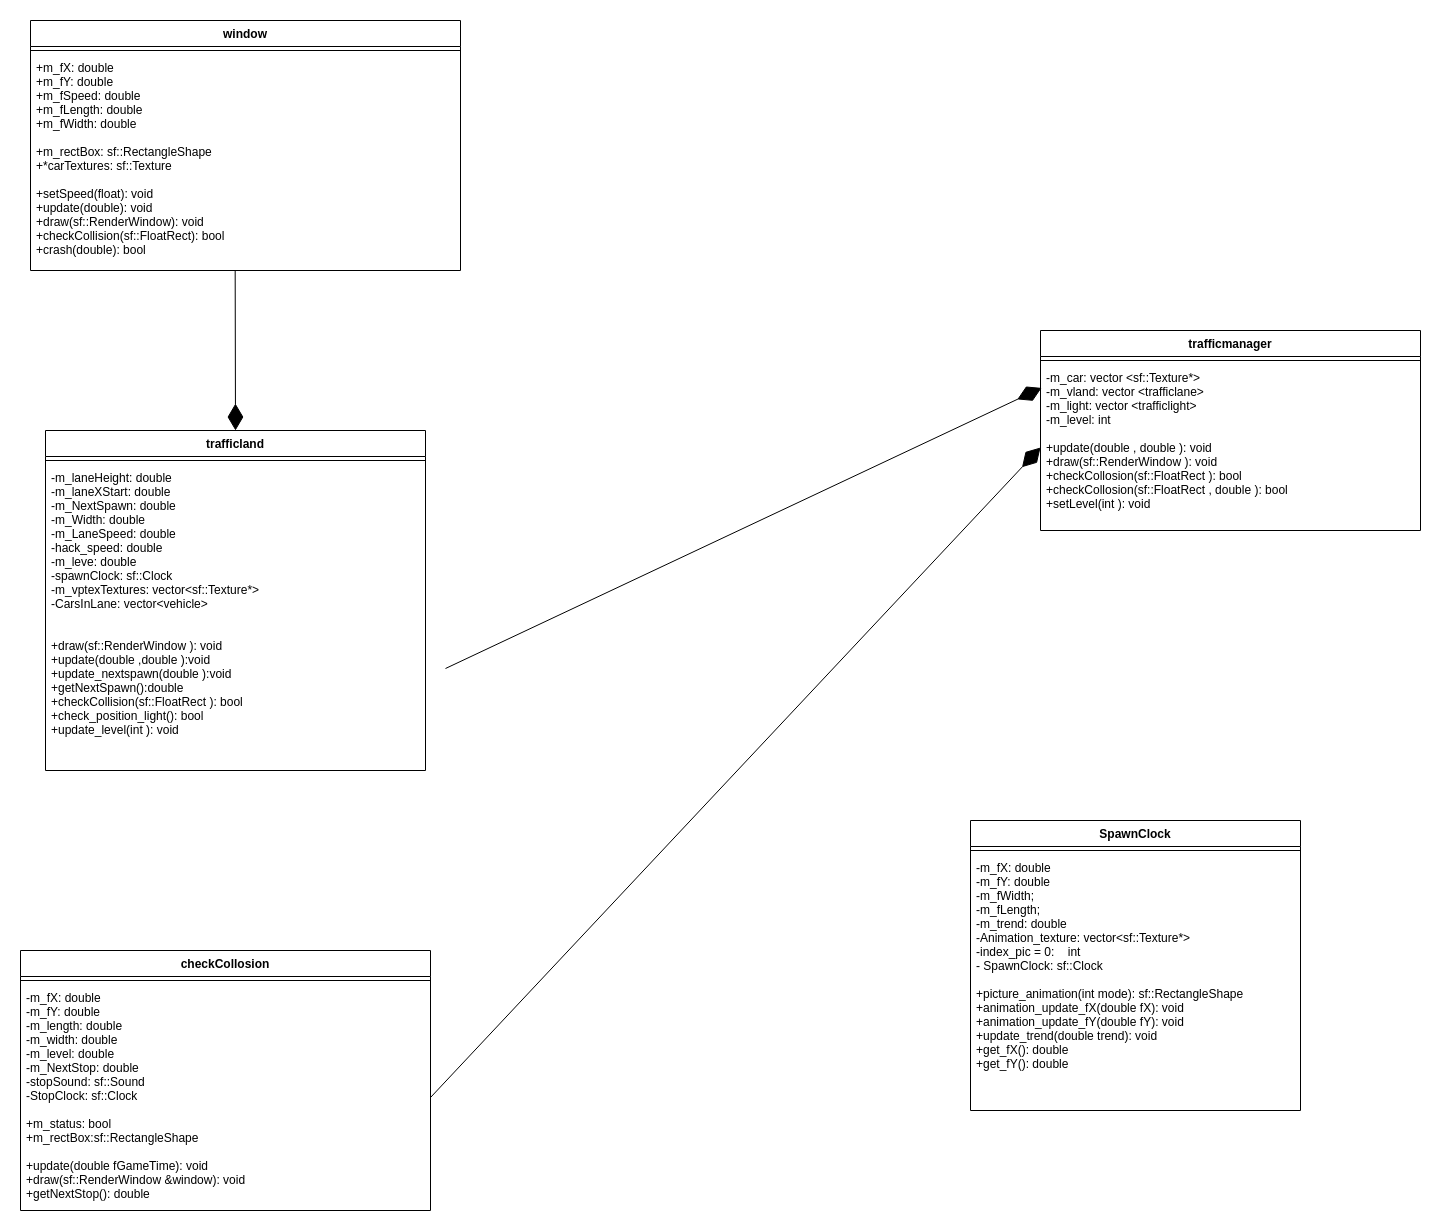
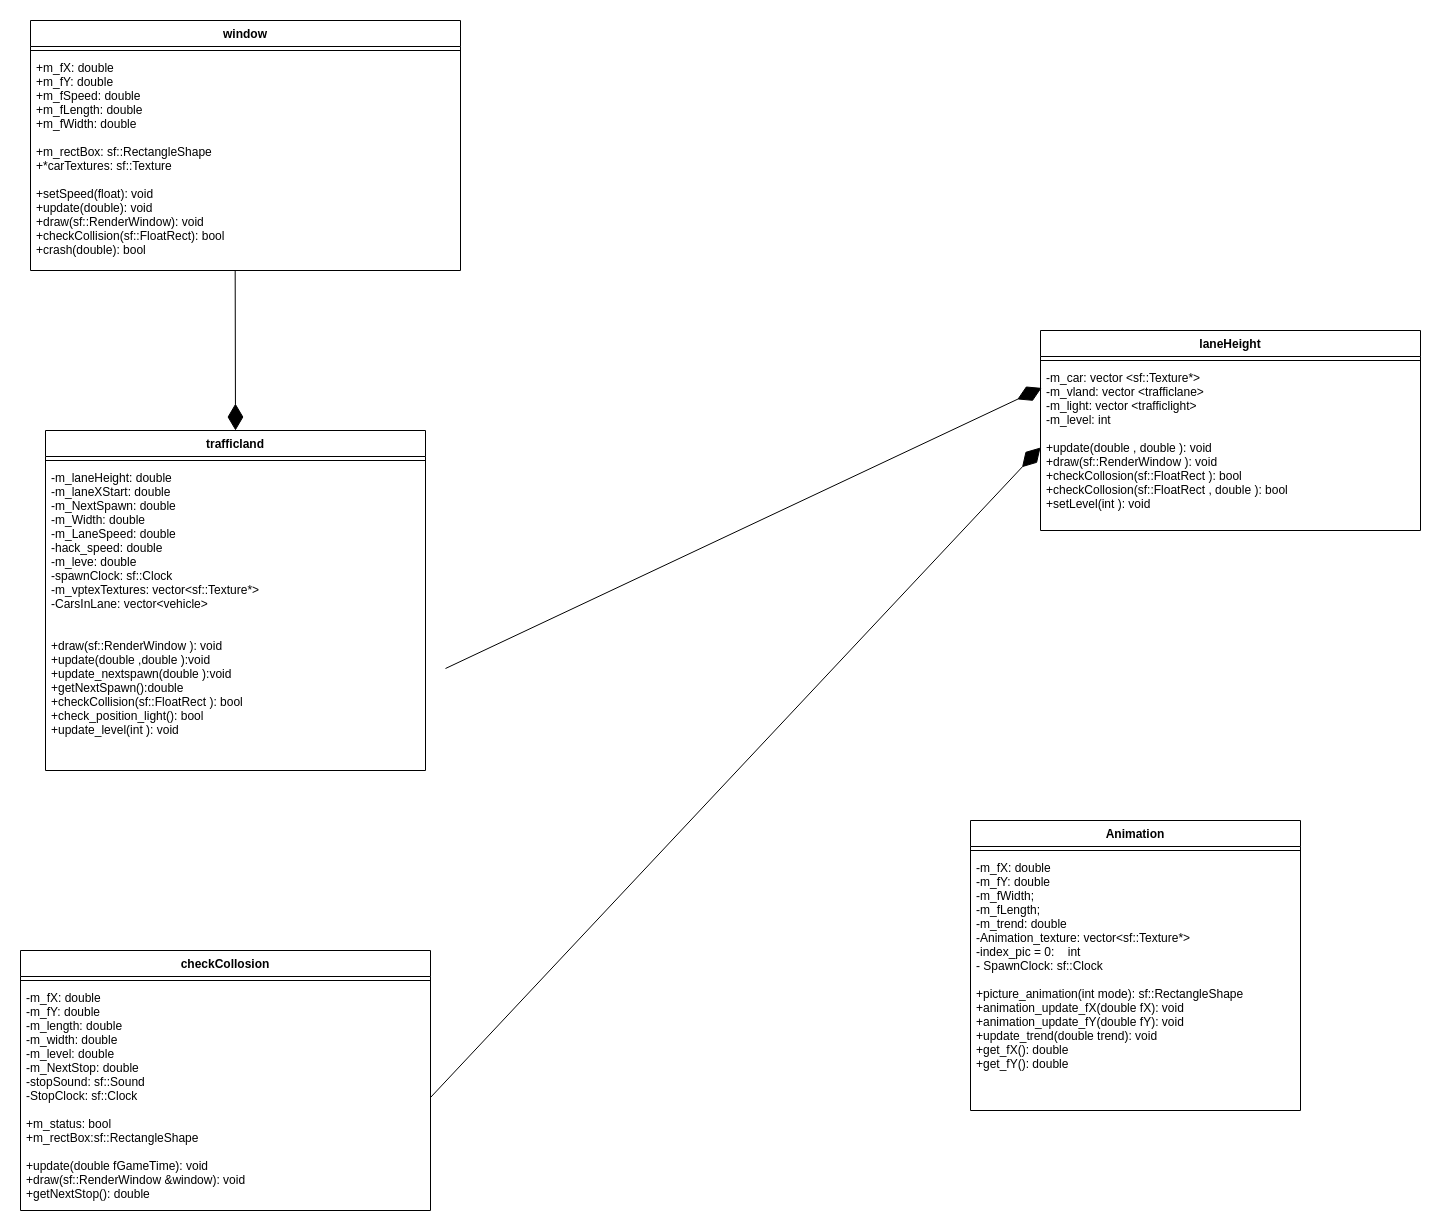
(1230, 344) -> (1230, 344)
(1135, 834) -> (1135, 834)
